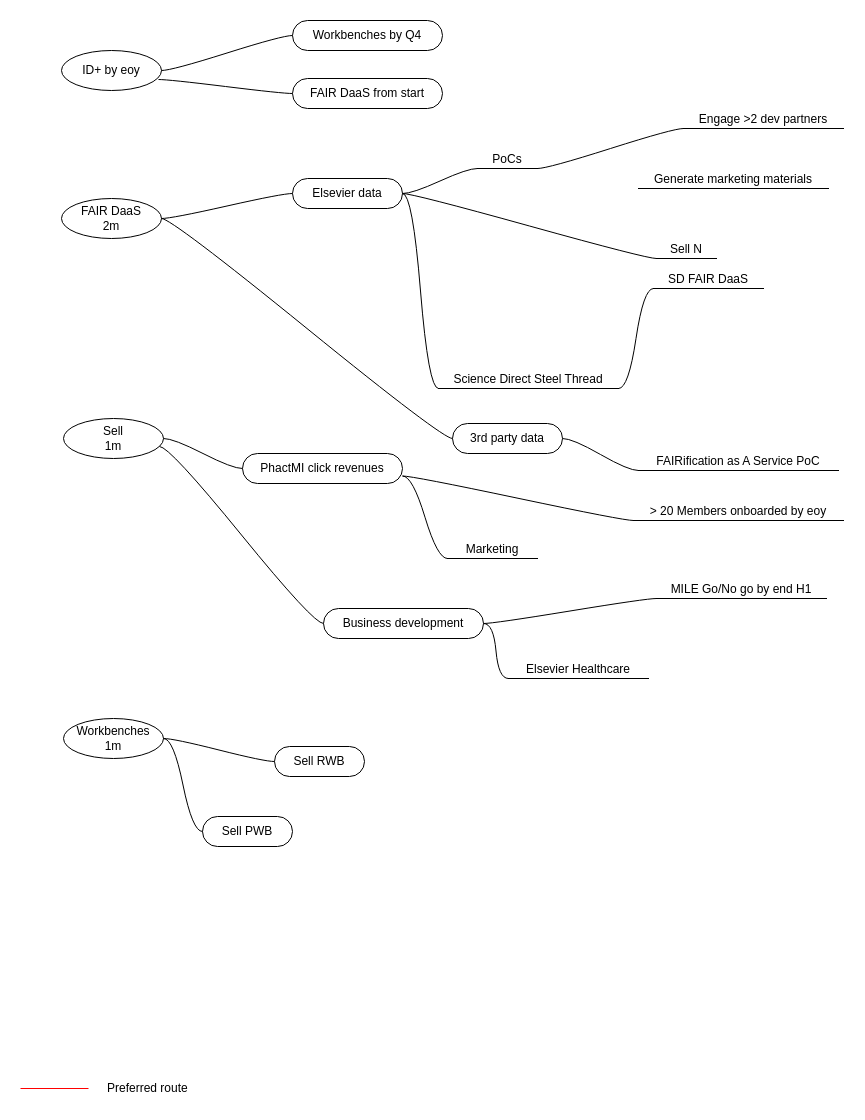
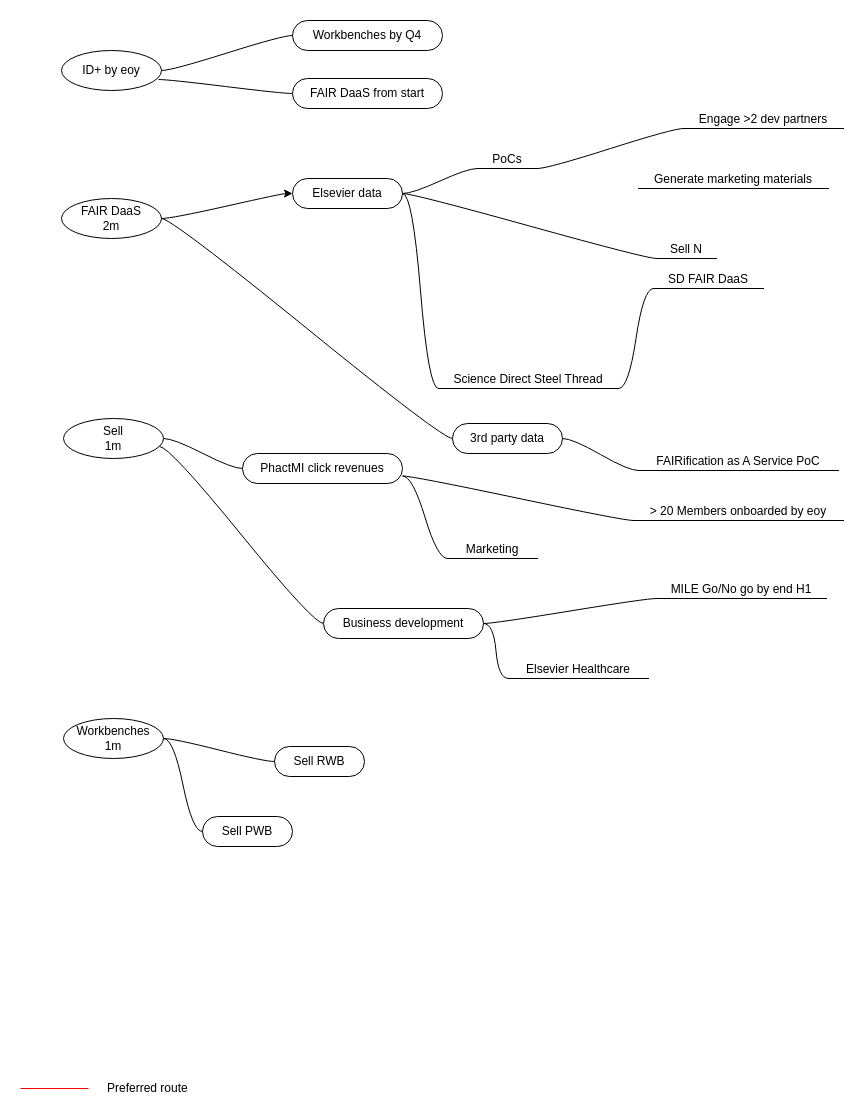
(283, 194) -> (281, 194)
